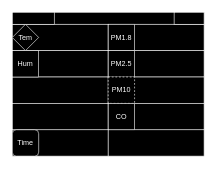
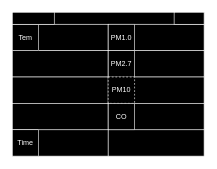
(26, 38) -> (26, 38)
(122, 38) -> (122, 38)
(26, 64) -> none
(122, 64) -> (122, 64)
(26, 143) -> (26, 143)
